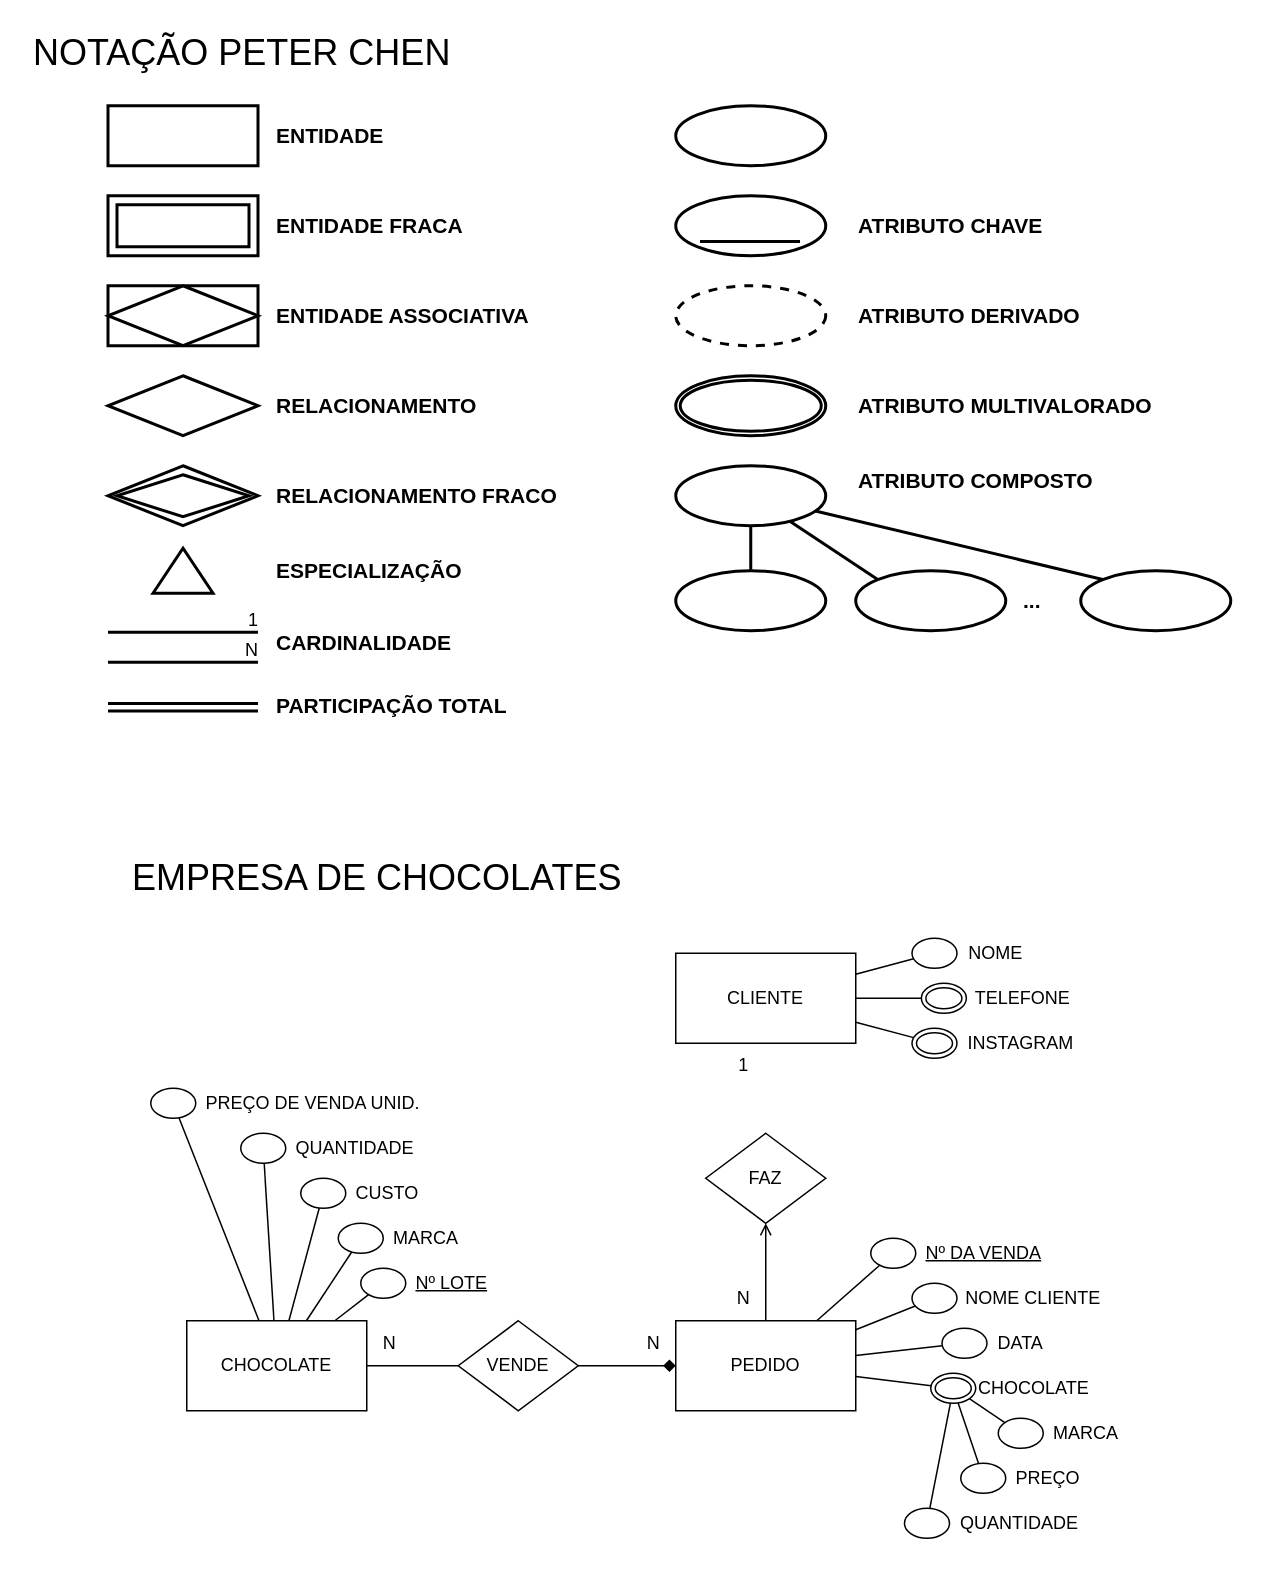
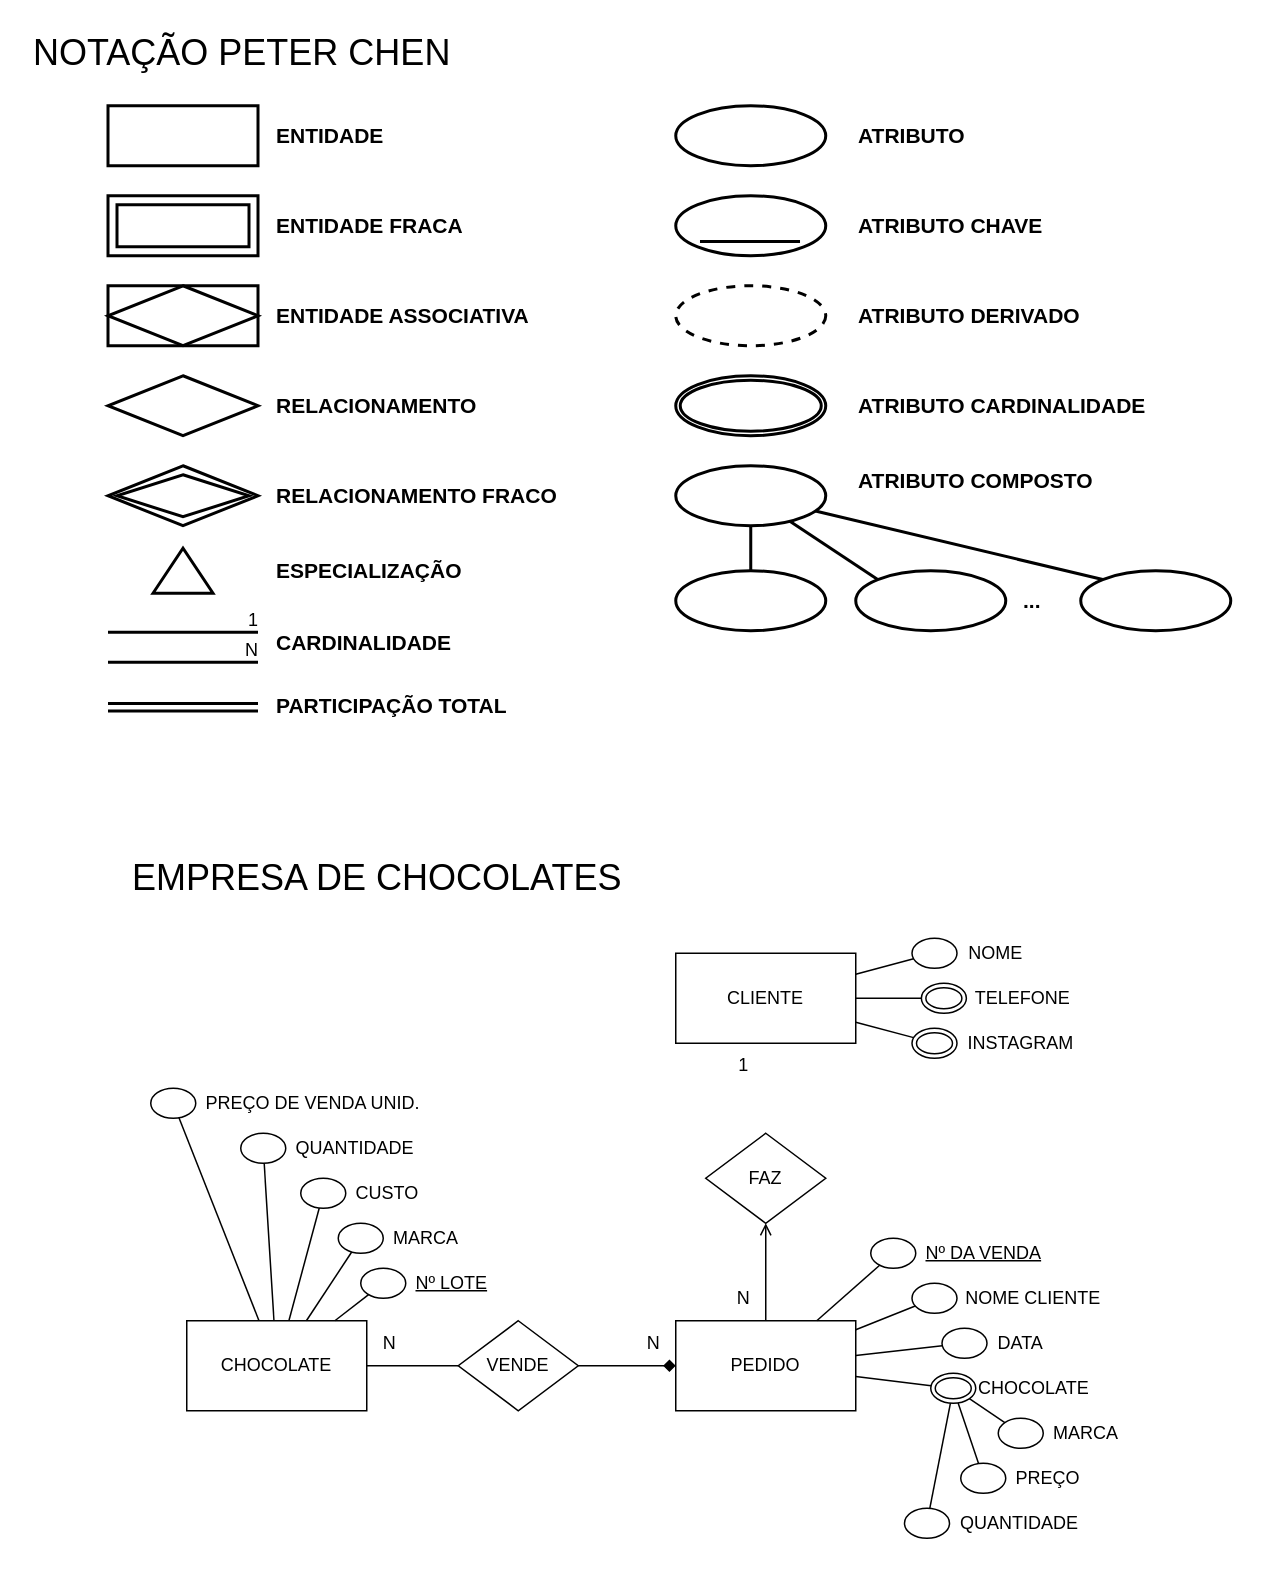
none -> (931, 136)
(985, 406) -> (985, 406)
